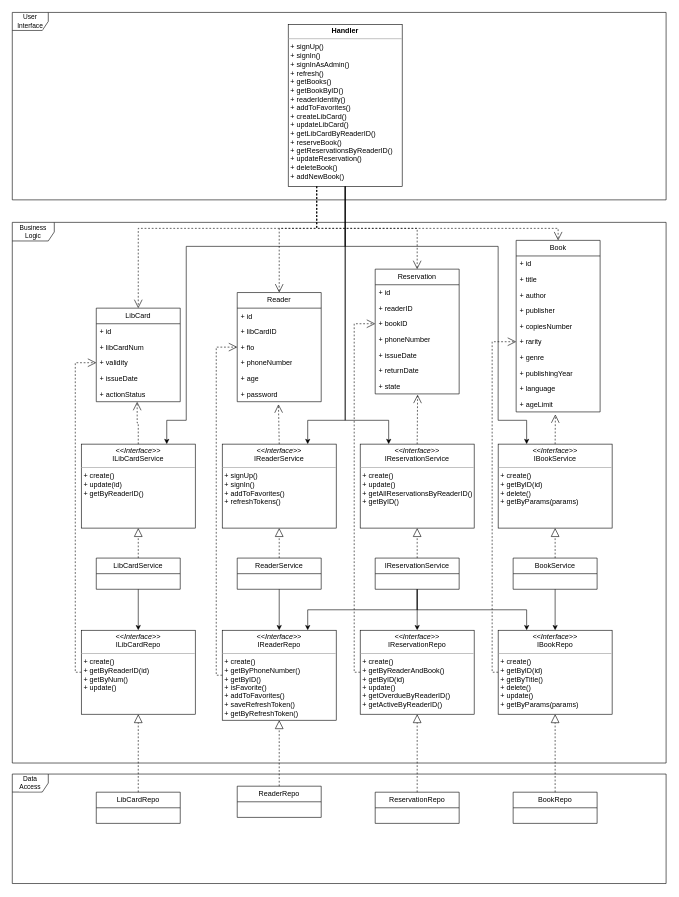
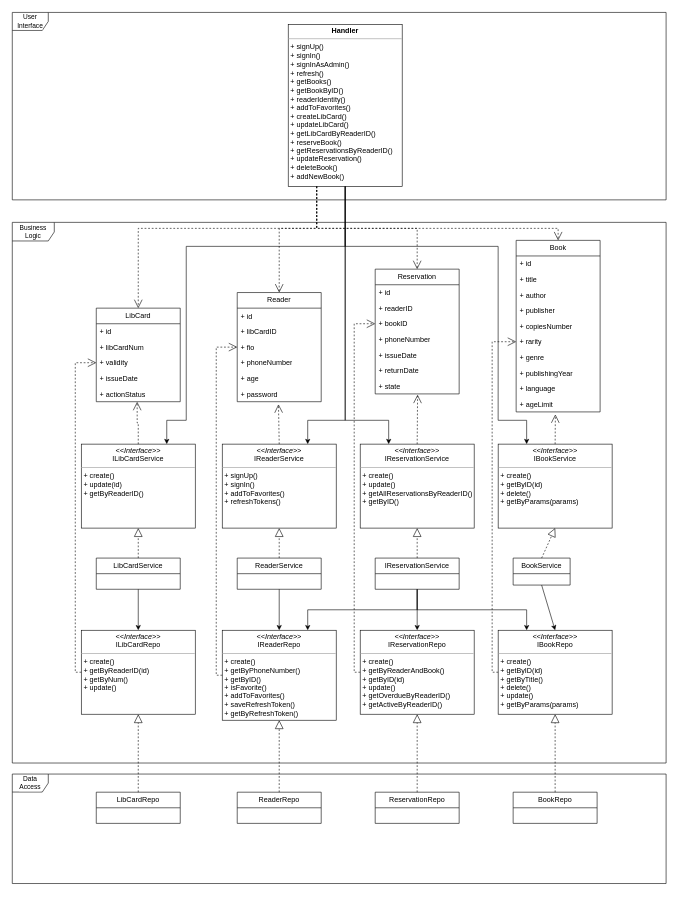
(555, 574) -> (542, 572)
(279, 802) -> (279, 808)
